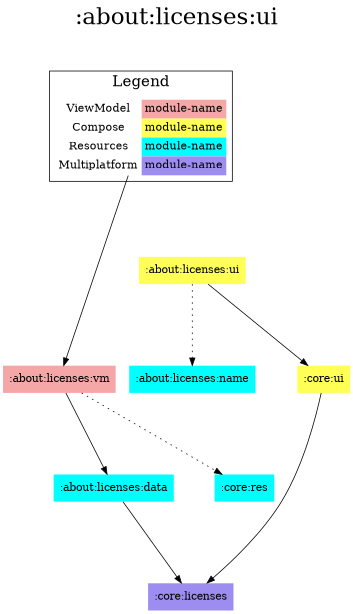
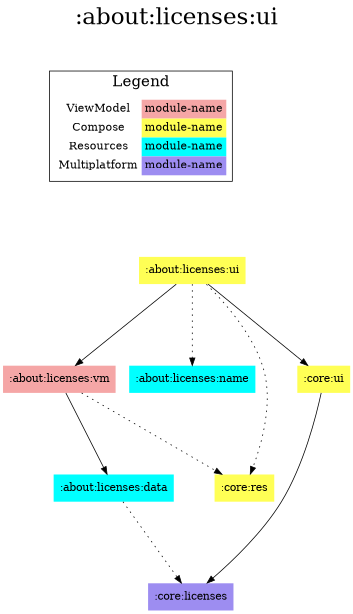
(97, 267) -> (129, 322)
none -> (263, 368)
(244, 488) -> (244, 488)
(150, 539) -> (150, 539)
